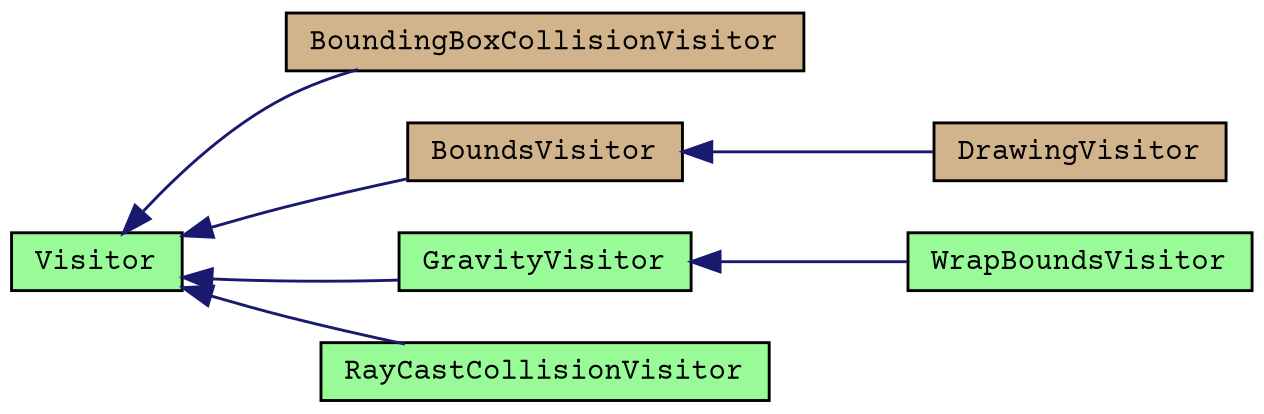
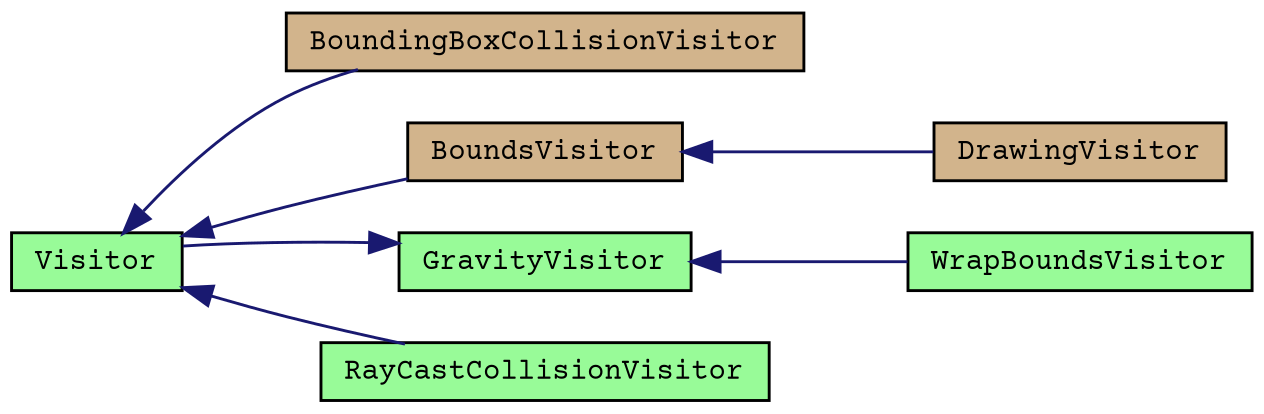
(305, 281) -> (276, 243)
